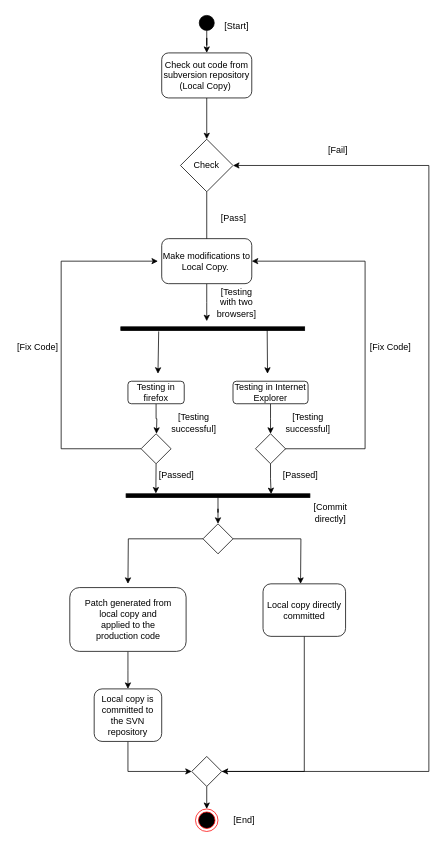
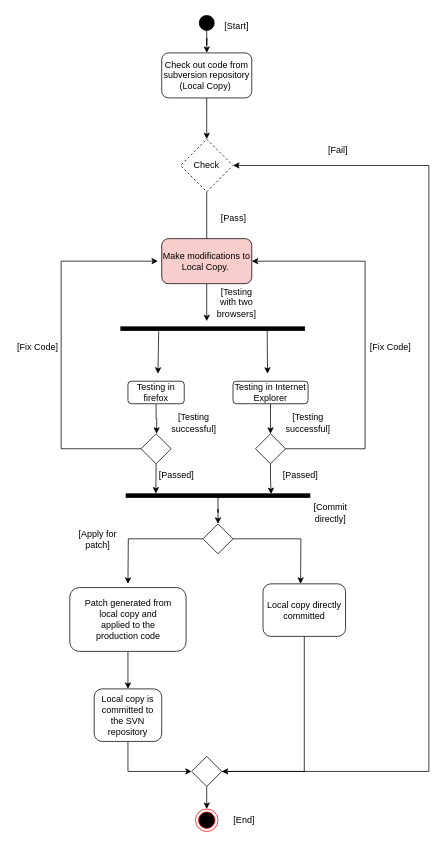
(207, 165) -> (207, 165)
(207, 261) -> (207, 261)
none -> (98, 539)
